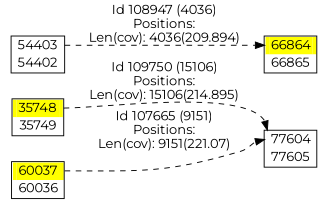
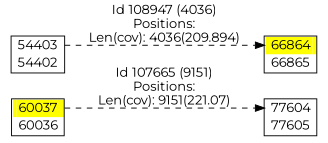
(38, 117) -> none
